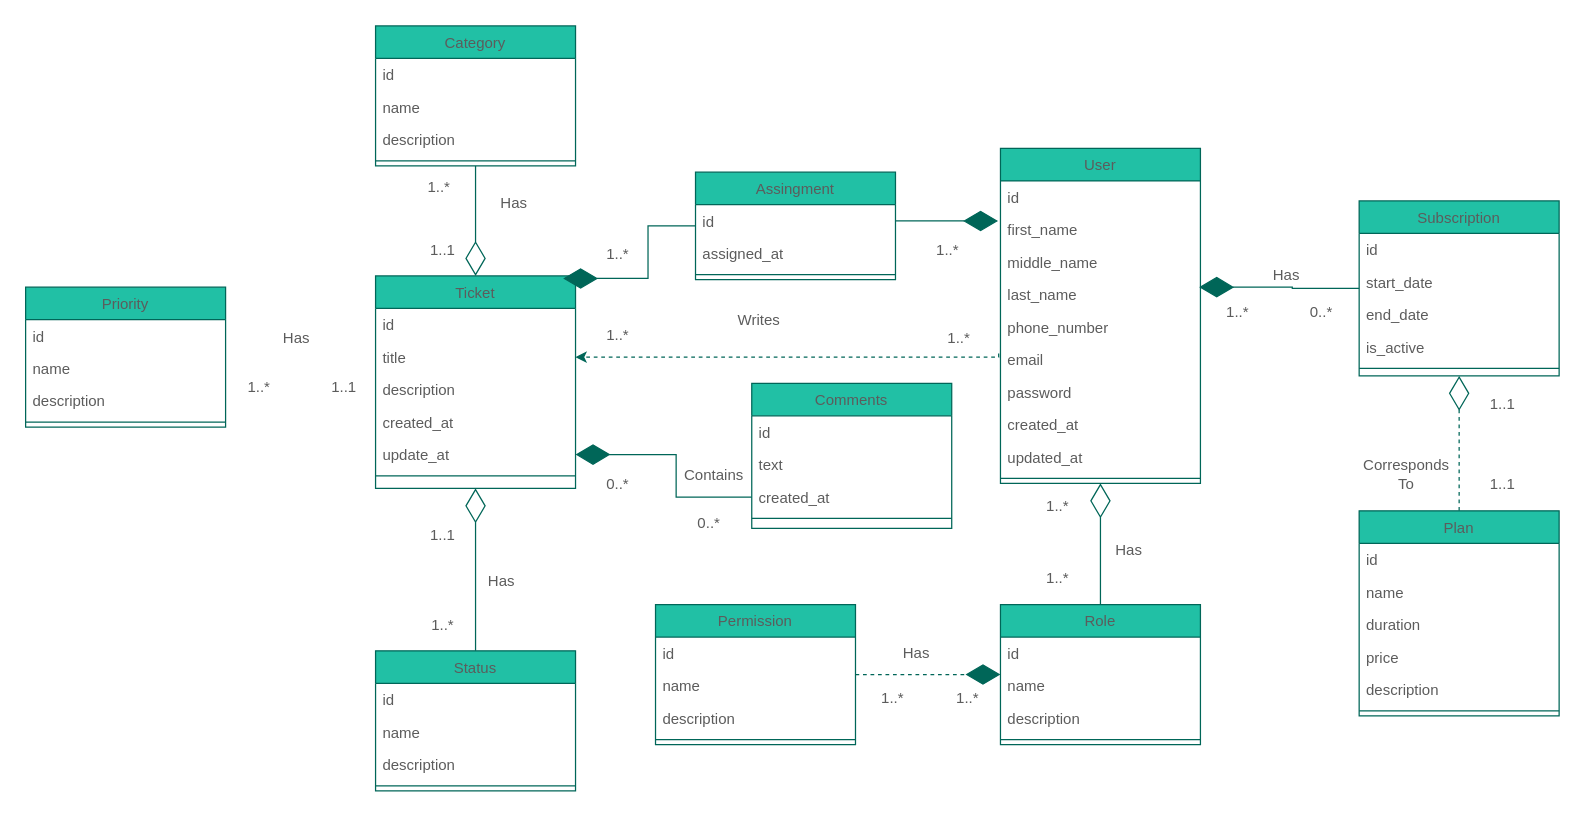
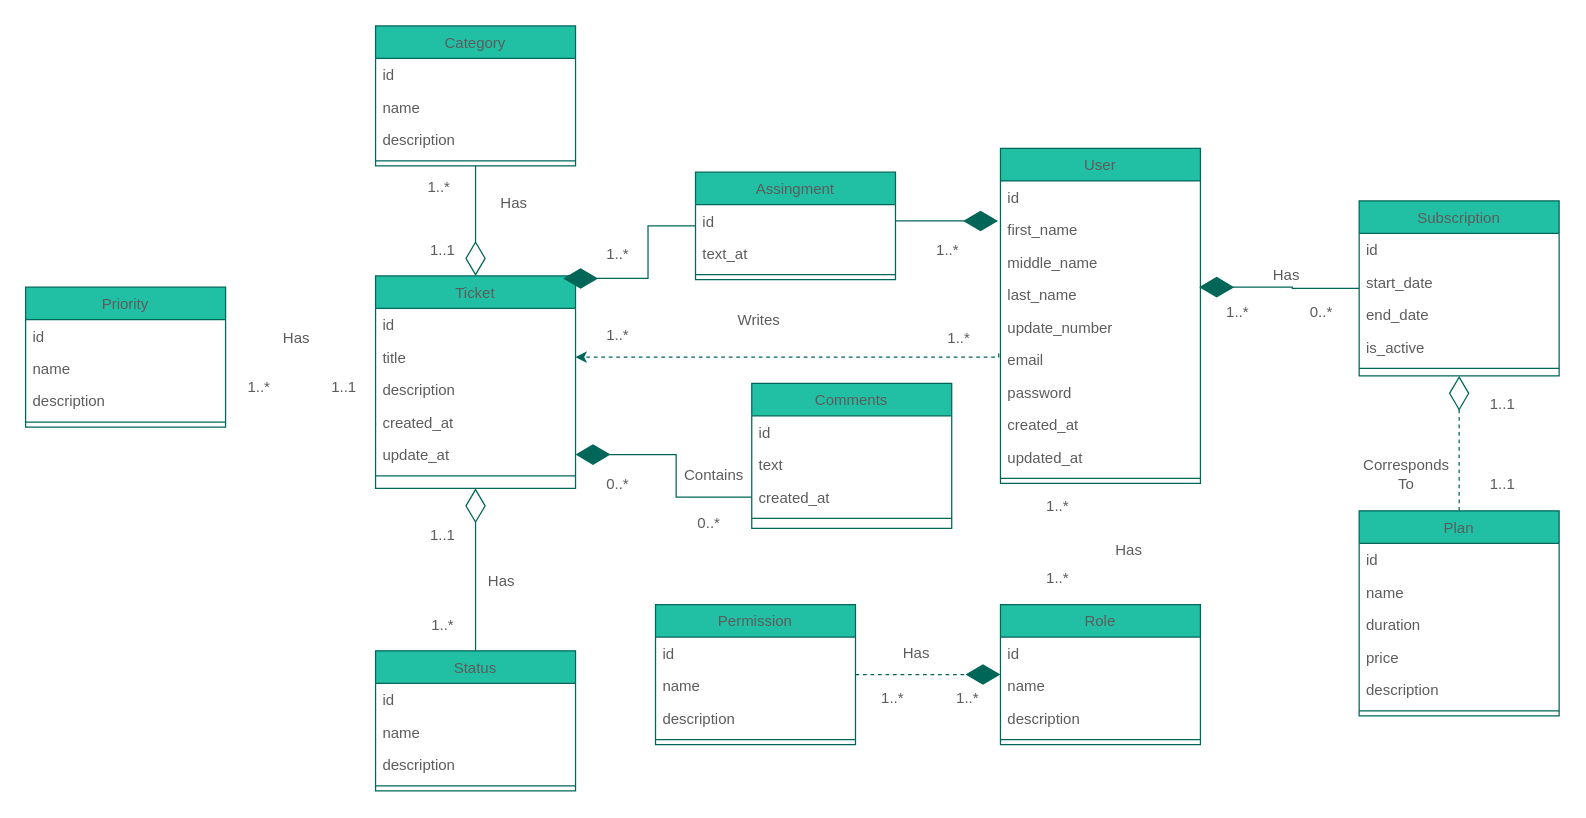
(747, 254) -> (732, 254)
(1058, 328) -> (1062, 328)
(1101, 561) -> none
